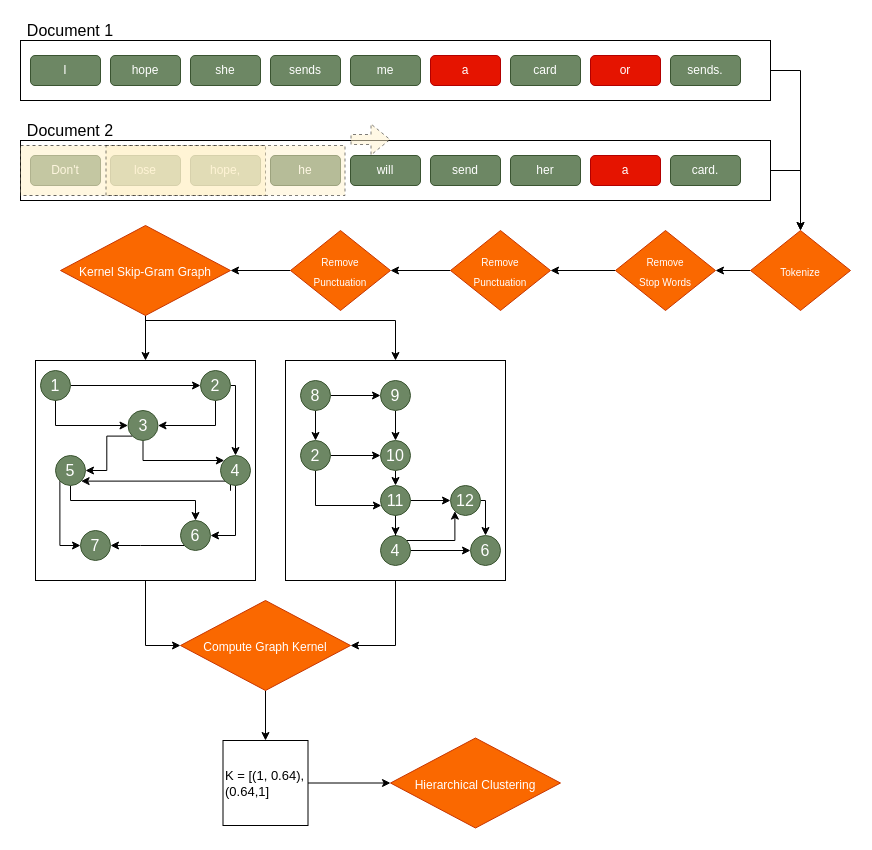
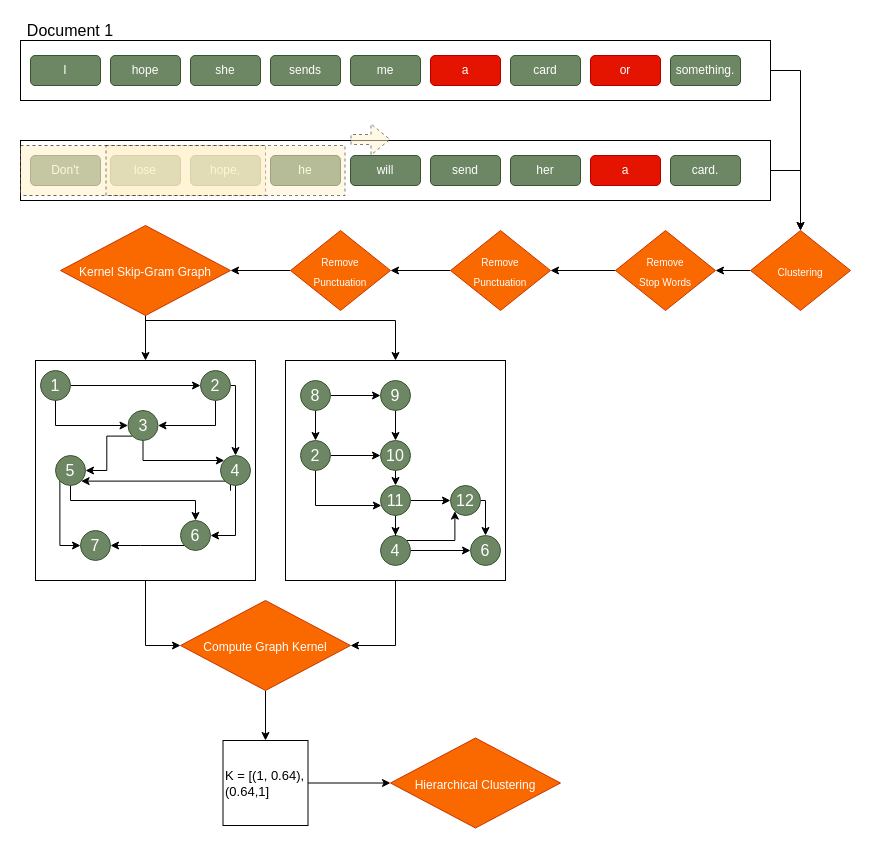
(706, 71) -> (706, 71)
(71, 131) -> none
(801, 271) -> (801, 271)
